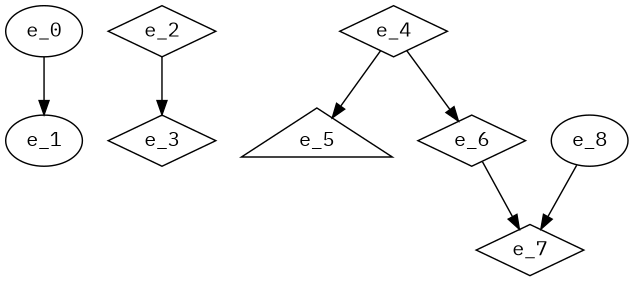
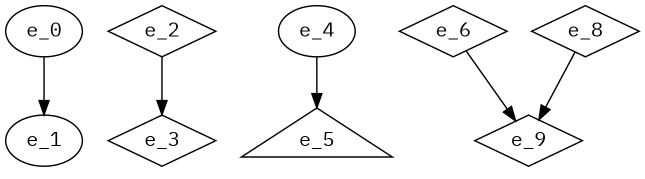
(394, 31) -> (317, 31)
(428, 80) -> none
(590, 141) -> (585, 31)
(530, 250) -> (529, 141)
